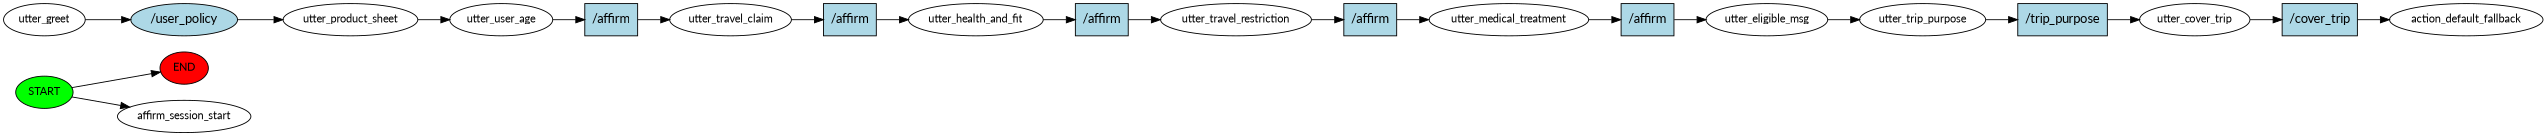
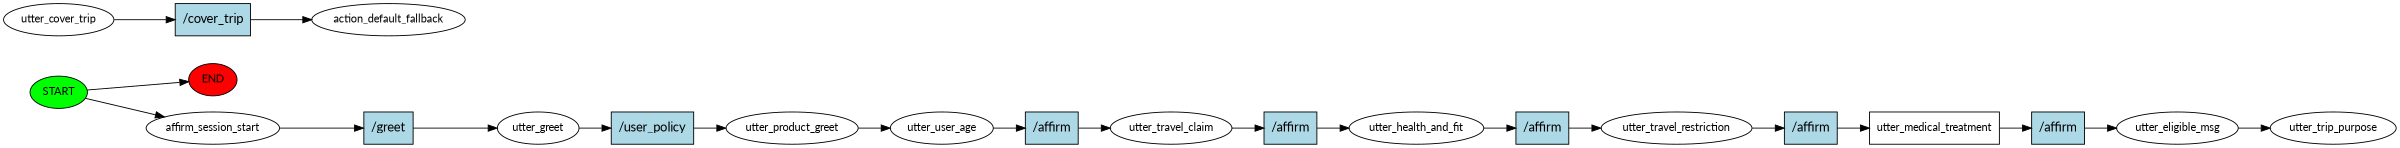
(184, 20) -> (652, 128)
(350, 20) -> (792, 128)
(1509, 20) -> (1934, 128)
(2063, 20) -> none
none -> (388, 128)
